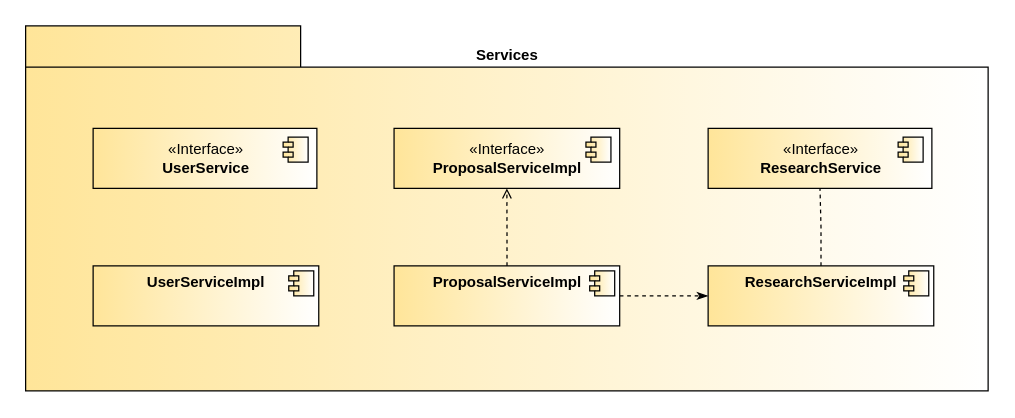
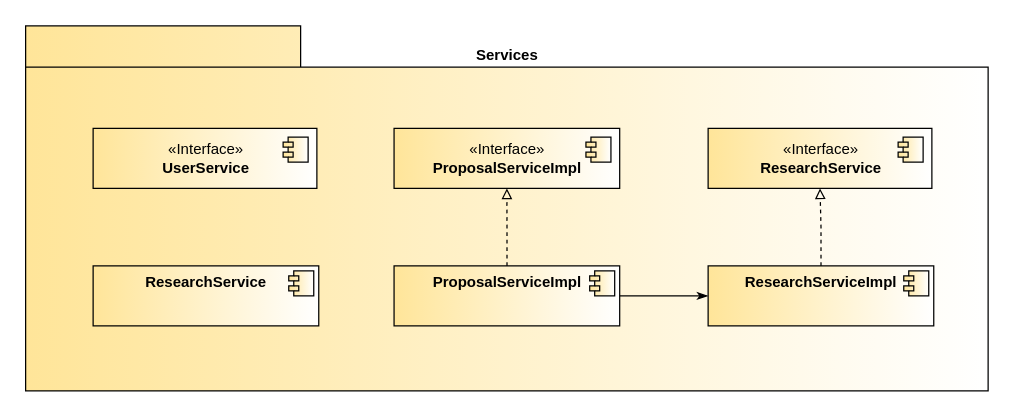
(820, 195) -> (820, 199)
(507, 197) -> (507, 199)
(206, 266) -> (206, 266)
(660, 296) -> (660, 296)
